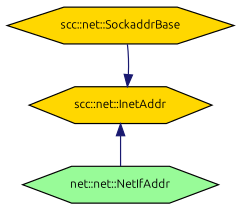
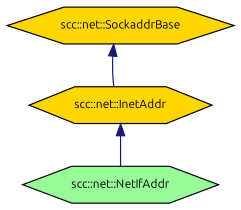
(128, 59) -> (113, 71)
(121, 185) -> (121, 185)
